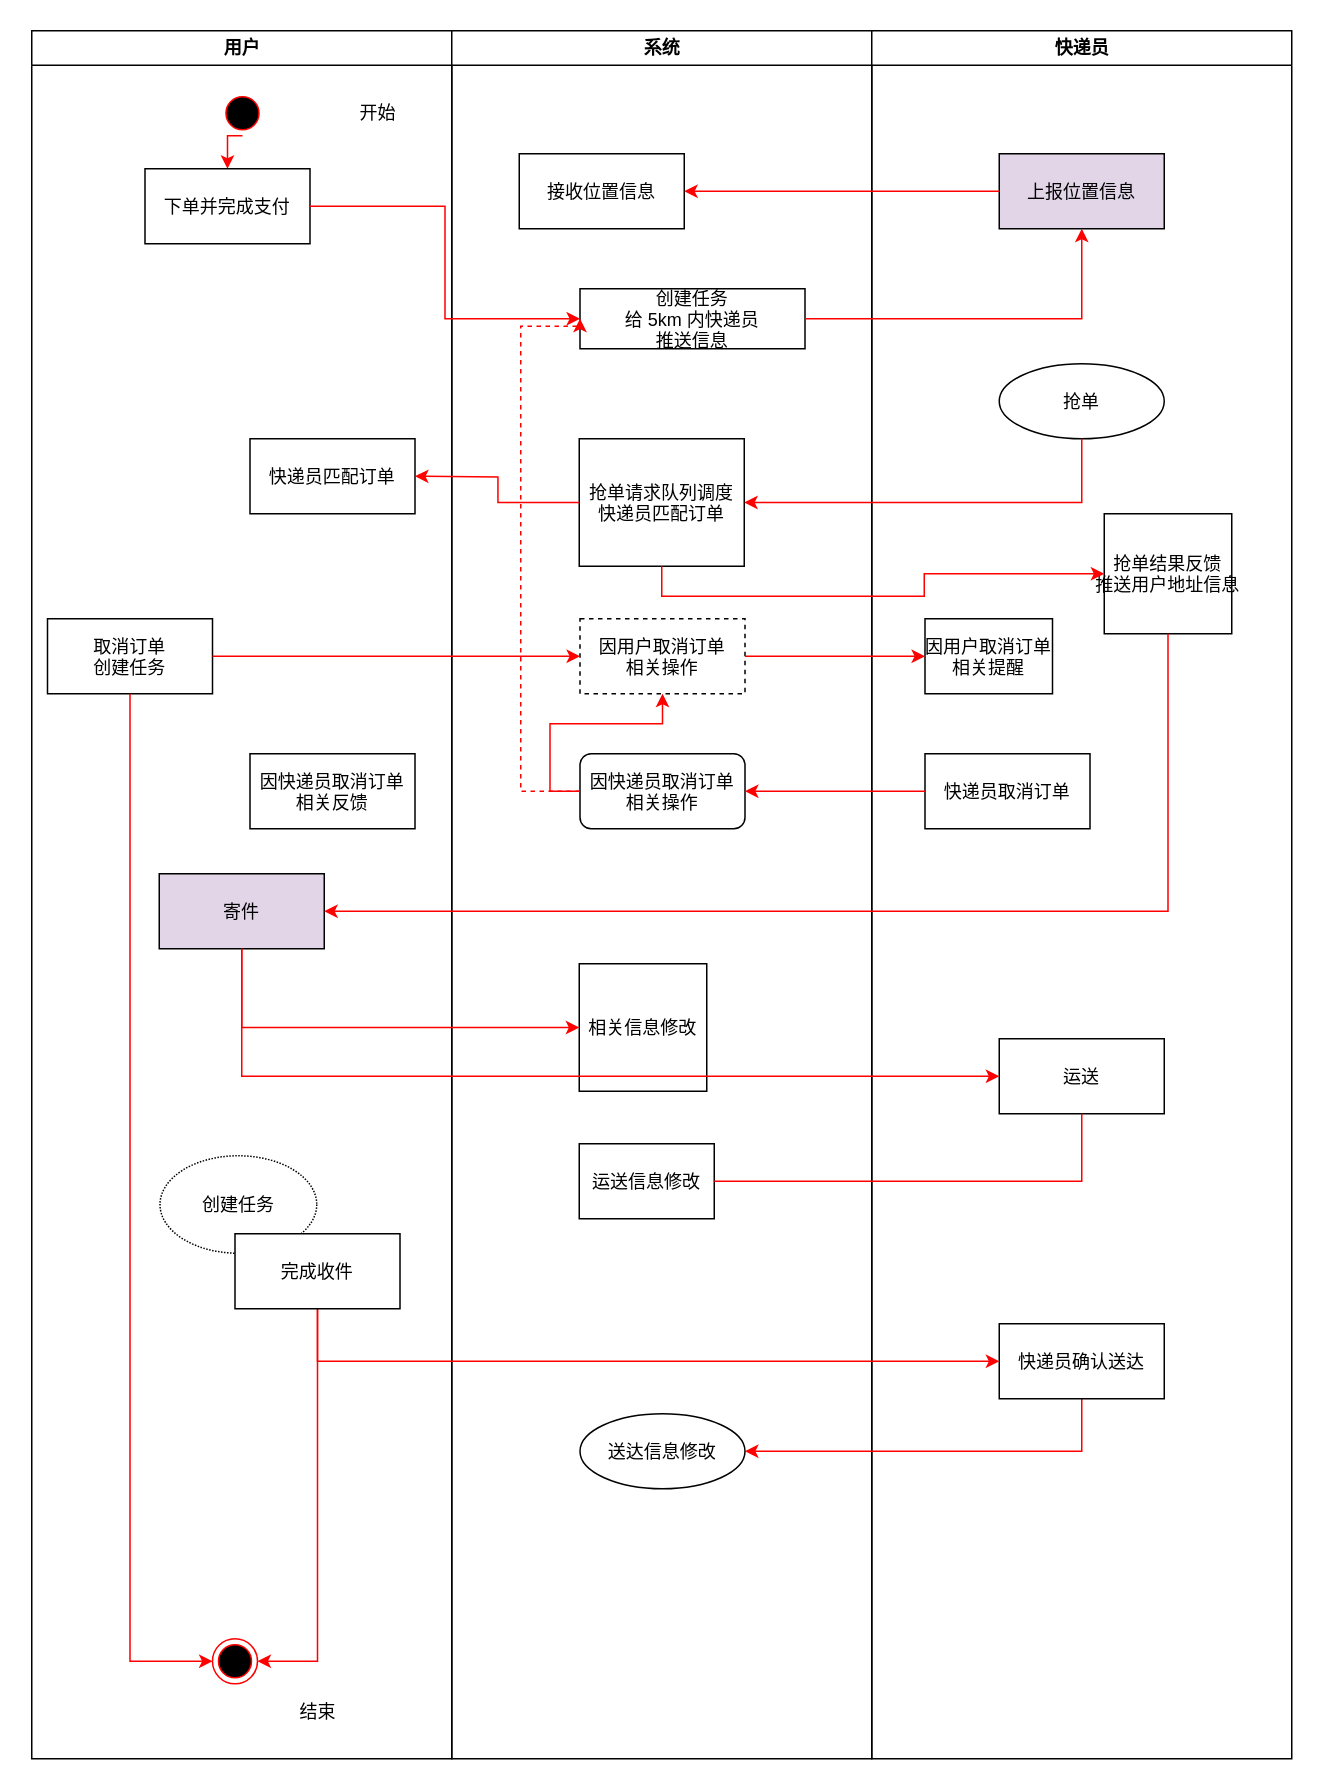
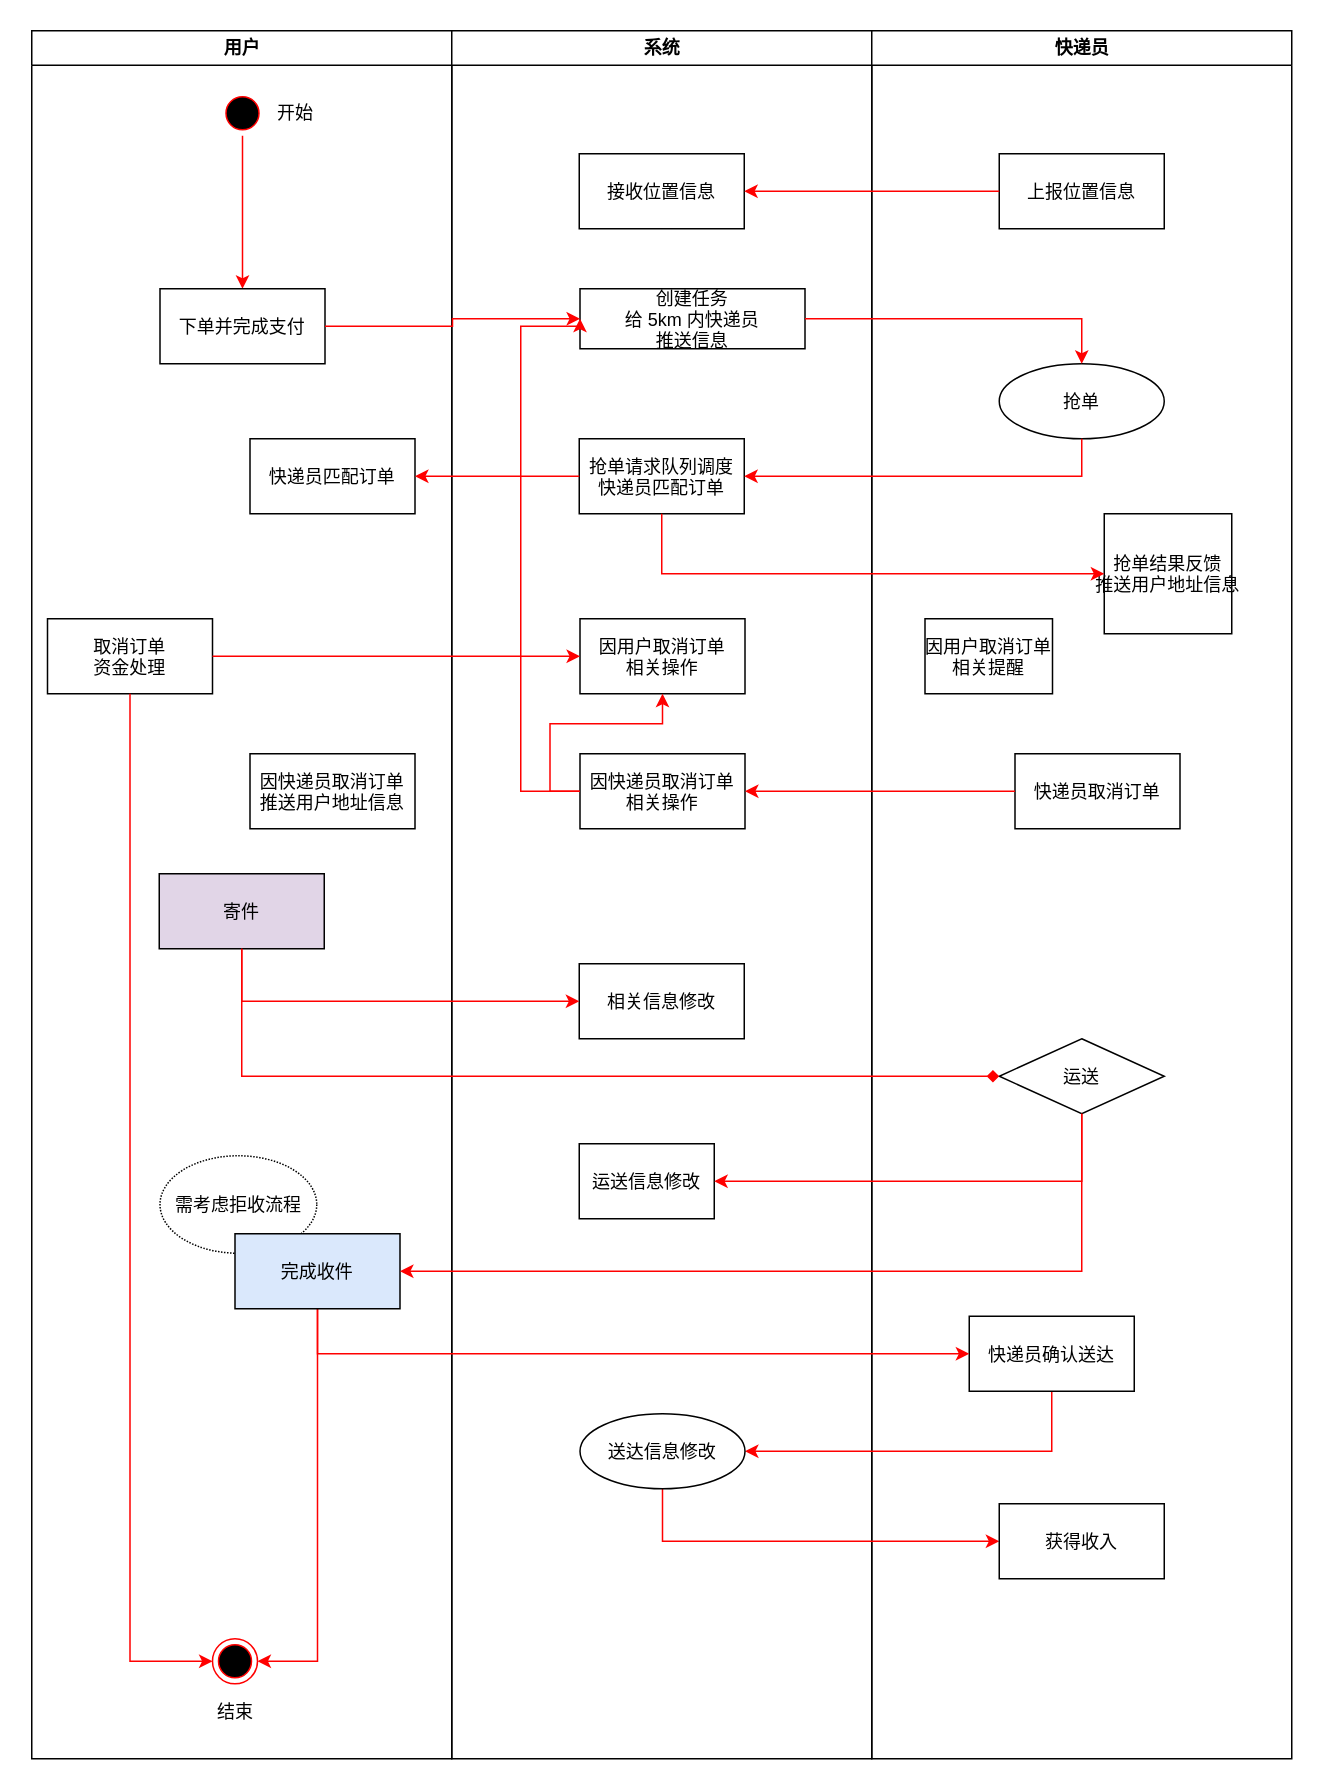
(377, 113) -> (295, 113)
(602, 191) -> (662, 191)
(1082, 191) -> (1082, 191)
(227, 206) -> (242, 326)
(1082, 280) -> (1082, 335)
(662, 503) -> (662, 476)
(521, 545) -> (521, 545)
(129, 647) -> (129, 647)
(662, 656) -> (662, 656)
(830, 656) -> none
(332, 782) -> (332, 782)
(662, 791) -> (662, 791)
(1007, 791) -> (1097, 791)
(890, 911) -> none
(643, 1028) -> (662, 1001)
(987, 1076) -> (986, 1076)
(1082, 1076) -> (1082, 1076)
(721, 1181) -> (726, 1181)
(239, 1205) -> (239, 1205)
(317, 1271) -> (317, 1271)
none -> (790, 1271)
(1082, 1361) -> (1052, 1354)
none -> (799, 1541)
none -> (1082, 1541)
(317, 1712) -> (235, 1712)
